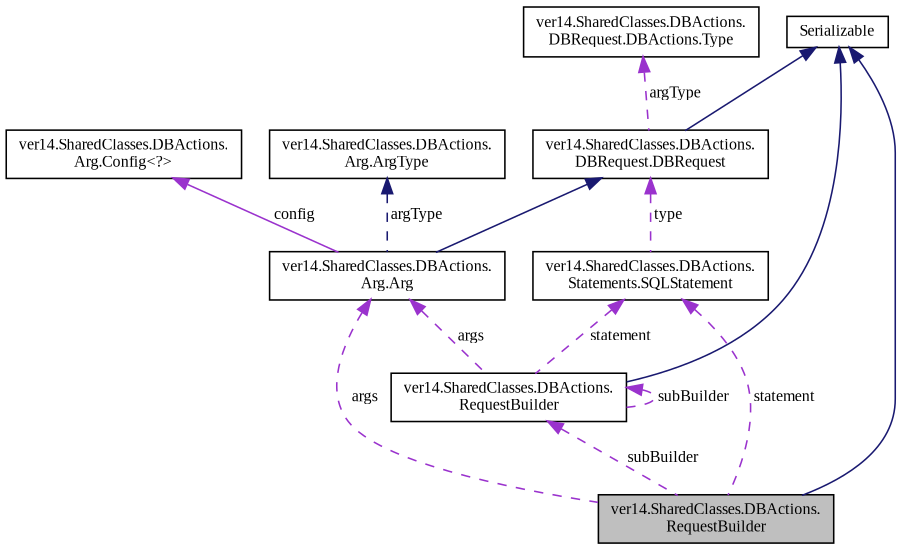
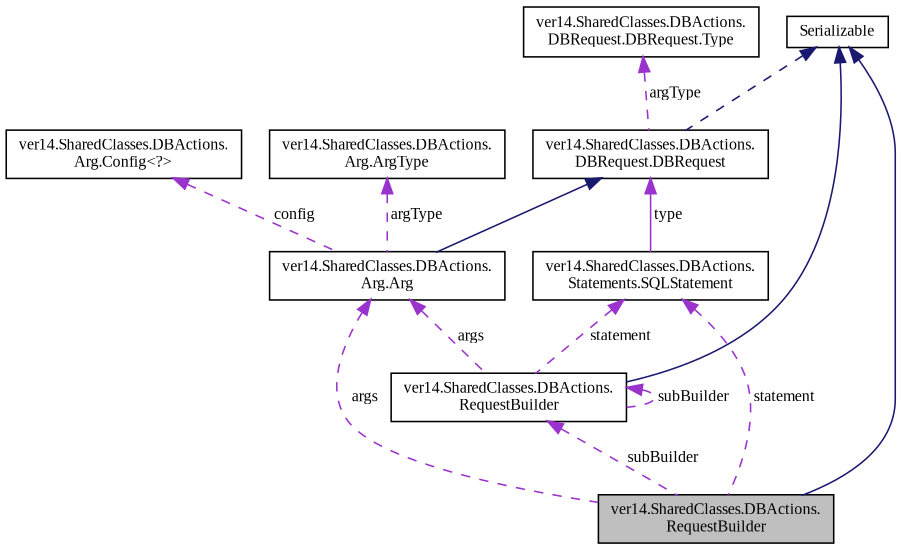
(641, 32) -> (641, 32)
(744, 93) -> (744, 93)
(263, 218) -> (263, 218)
(387, 223) -> (387, 223)
(651, 223) -> (651, 223)
